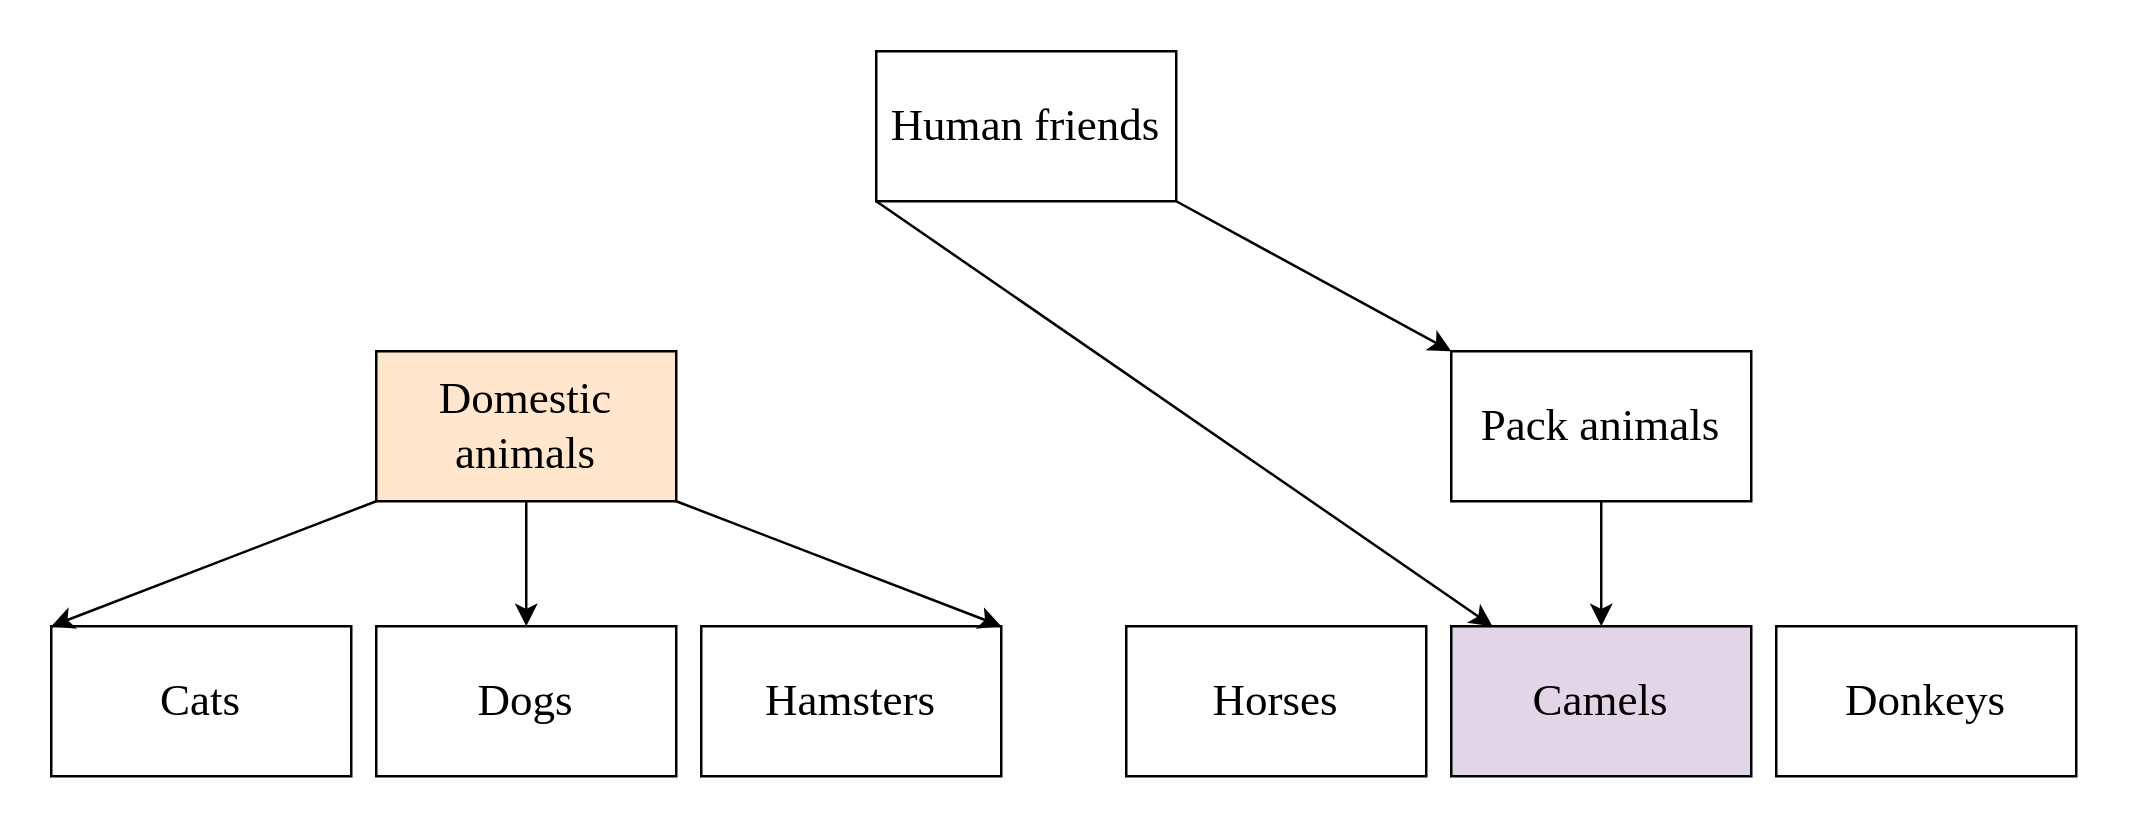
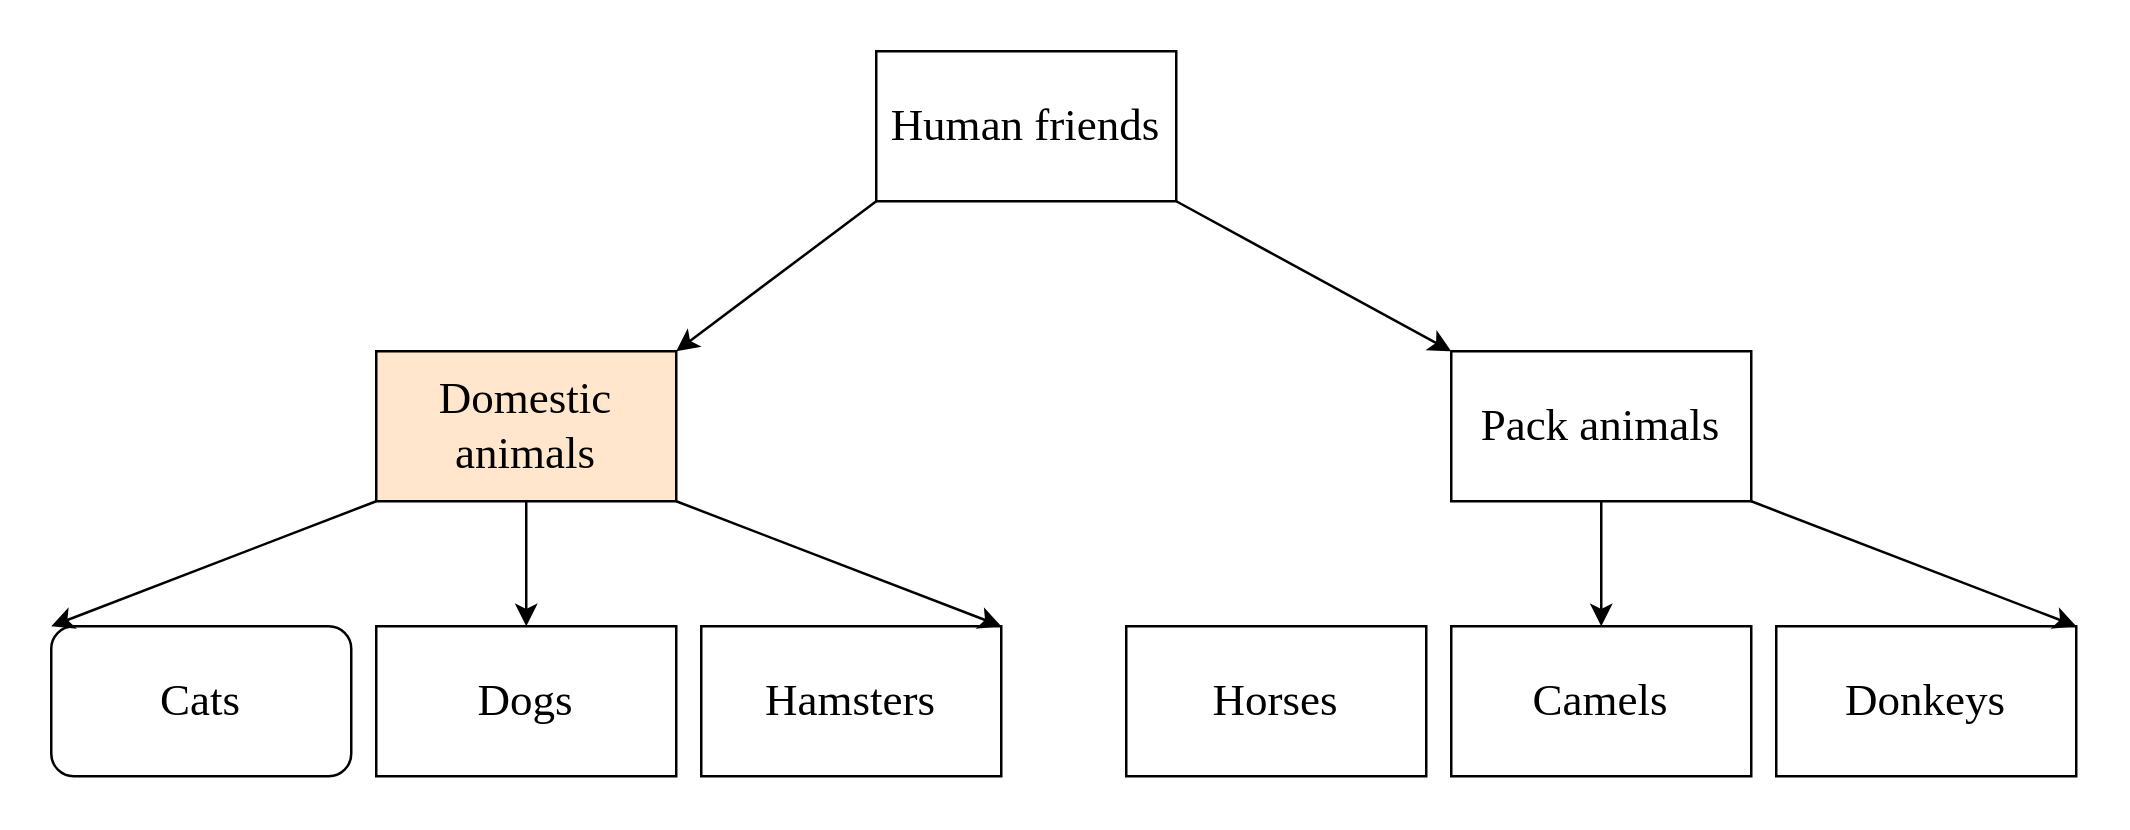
(1178, 409) -> (783, 271)
none -> (1906, 561)
(201, 701) -> (201, 701)
(1601, 701) -> (1601, 701)
